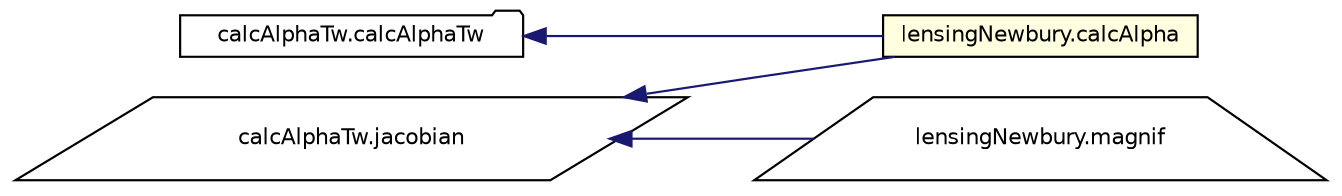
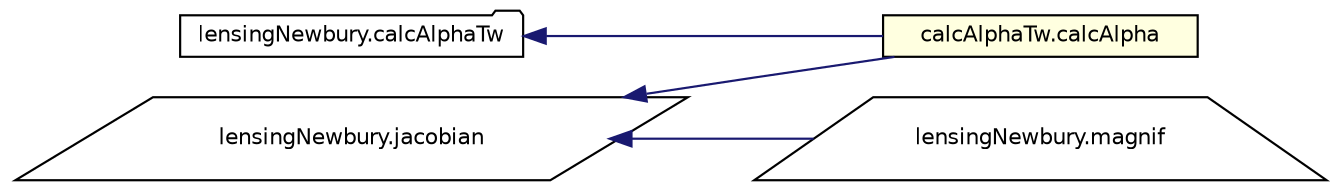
(352, 36) -> (352, 36)
(1040, 36) -> (1040, 36)
(352, 139) -> (352, 139)
